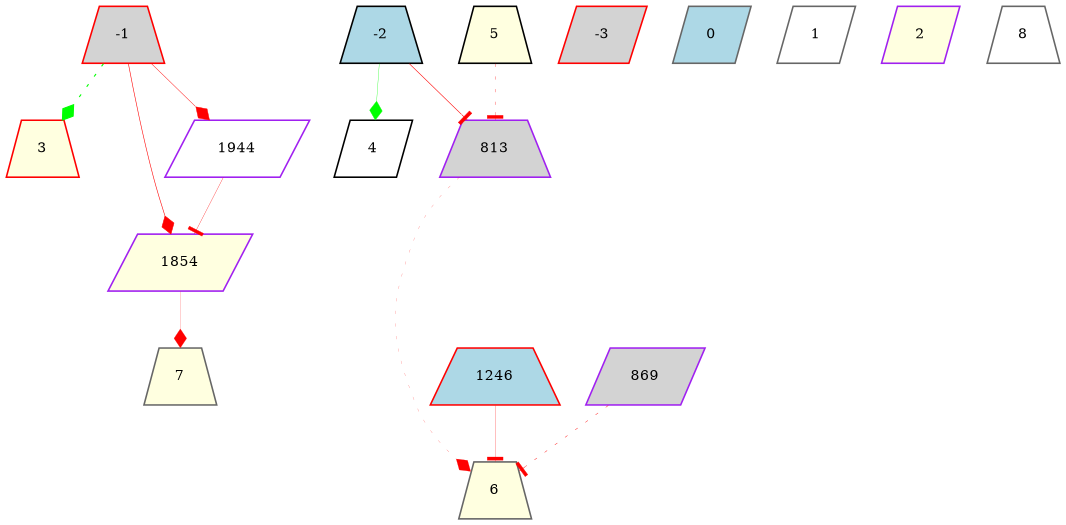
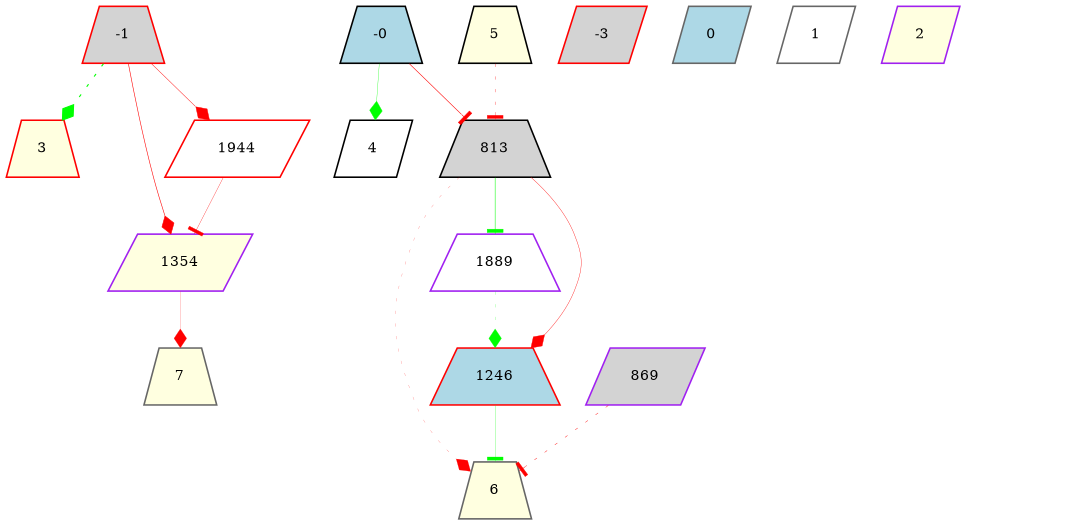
(381, 35) -> (381, 35)
(1024, 35) -> none
(237, 149) -> (237, 149)
(495, 149) -> (495, 149)
none -> (580, 253)
(180, 263) -> (180, 263)
none -> (495, 263)
(495, 430) -> (495, 430)
